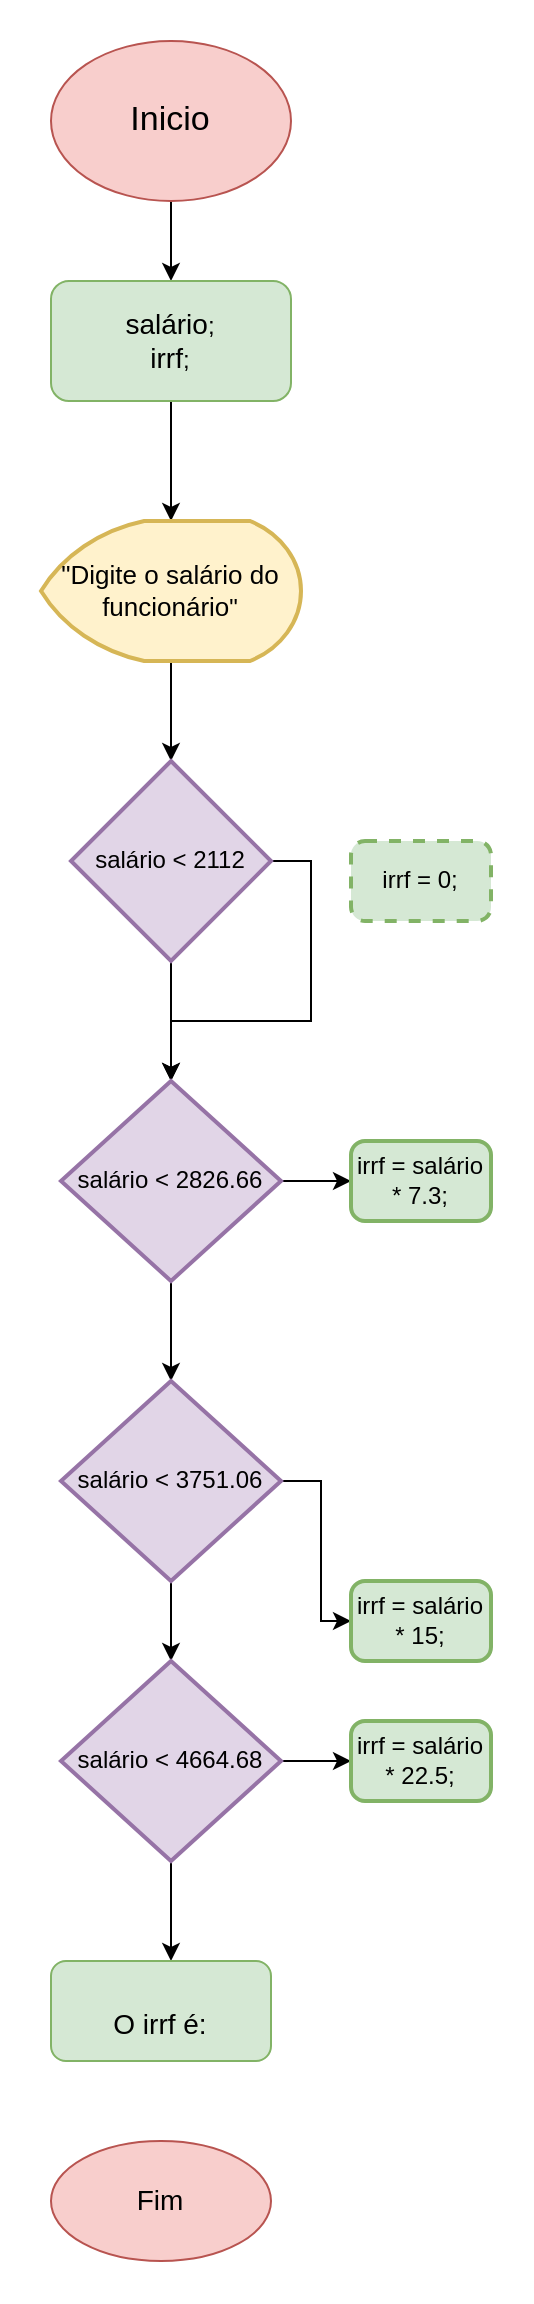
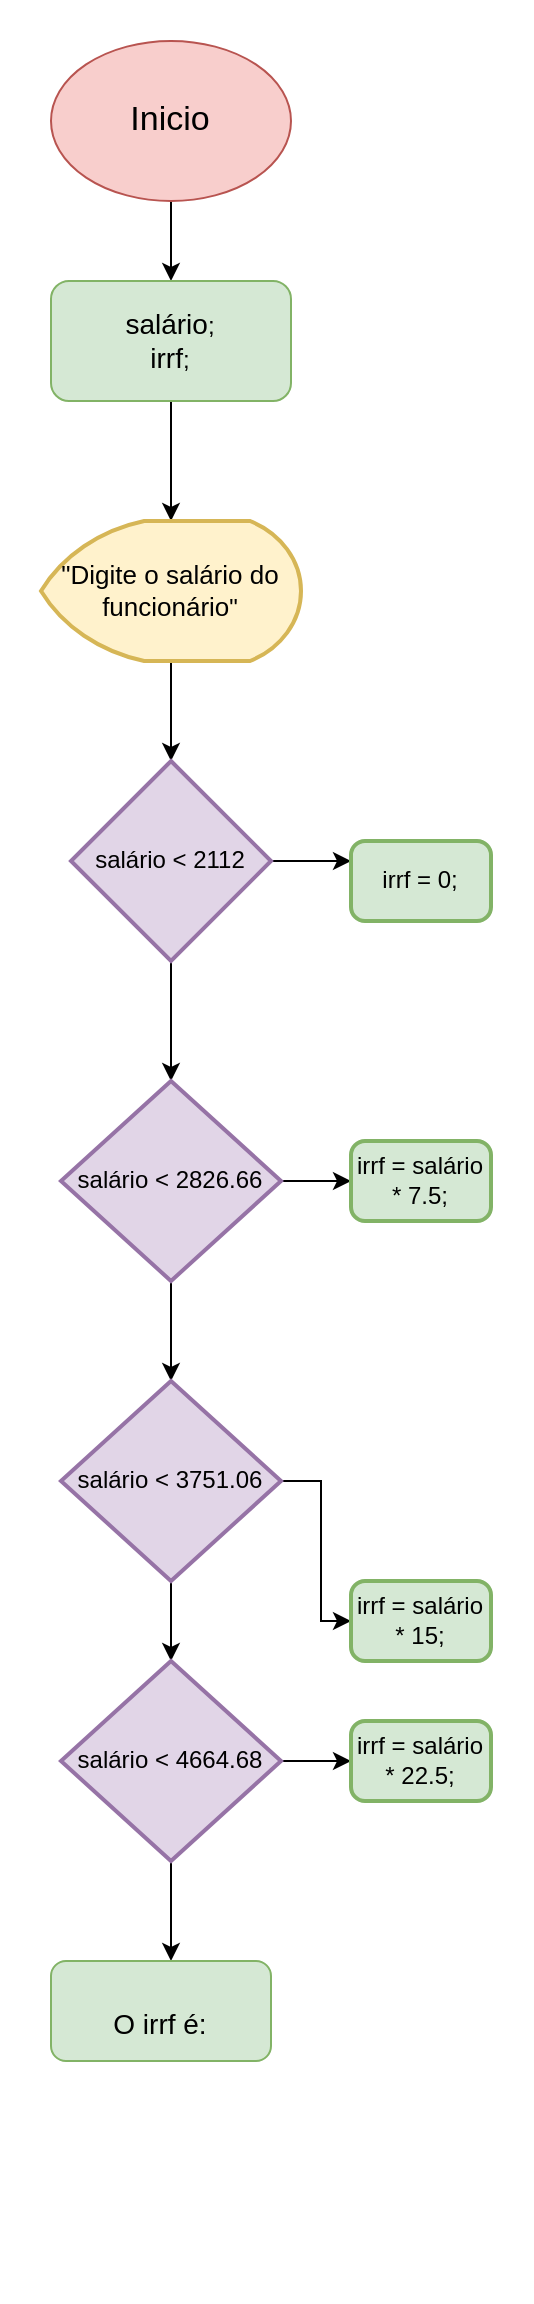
(421, 881) -> (421, 881)
(311, 1007) -> (323, 861)
(421, 1181) -> (421, 1181)
(161, 2201) -> none
